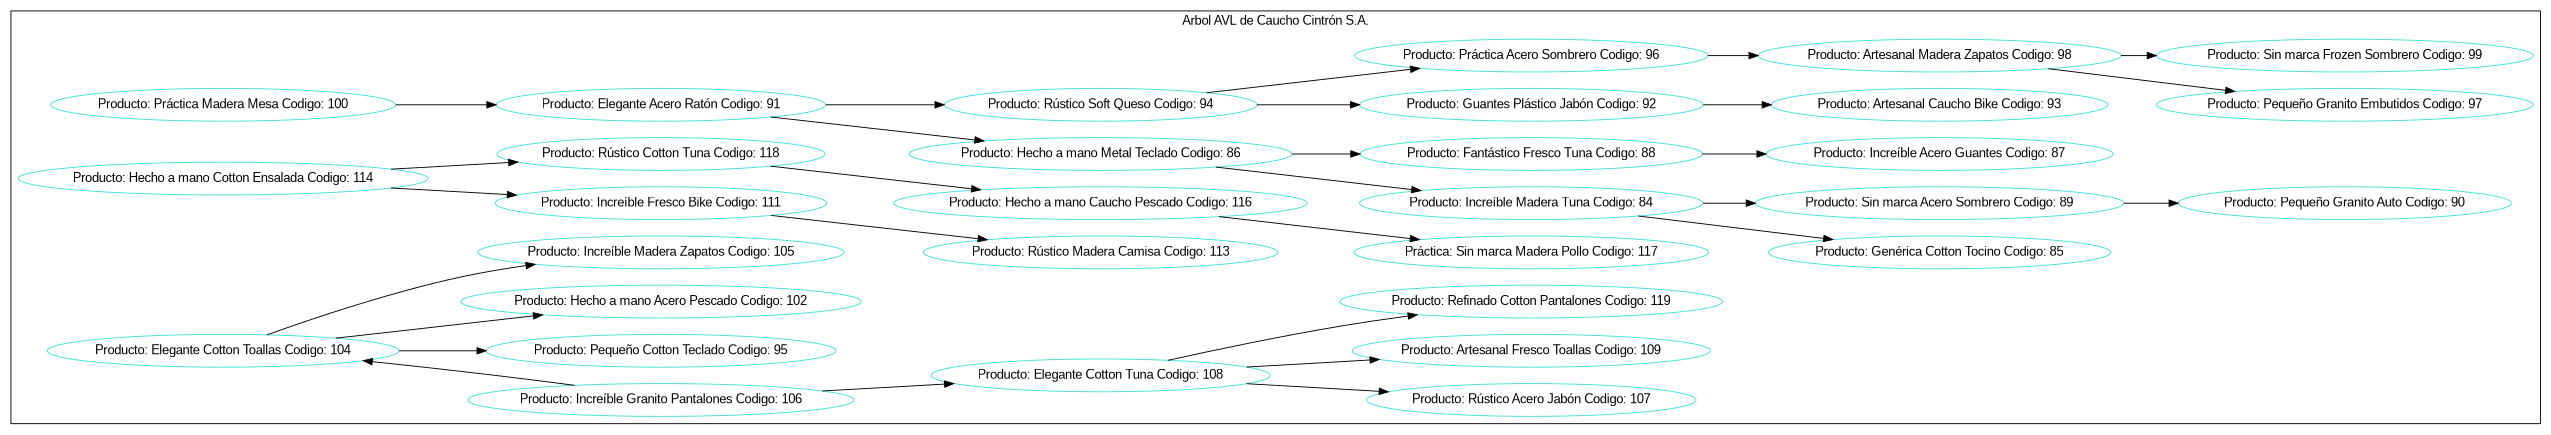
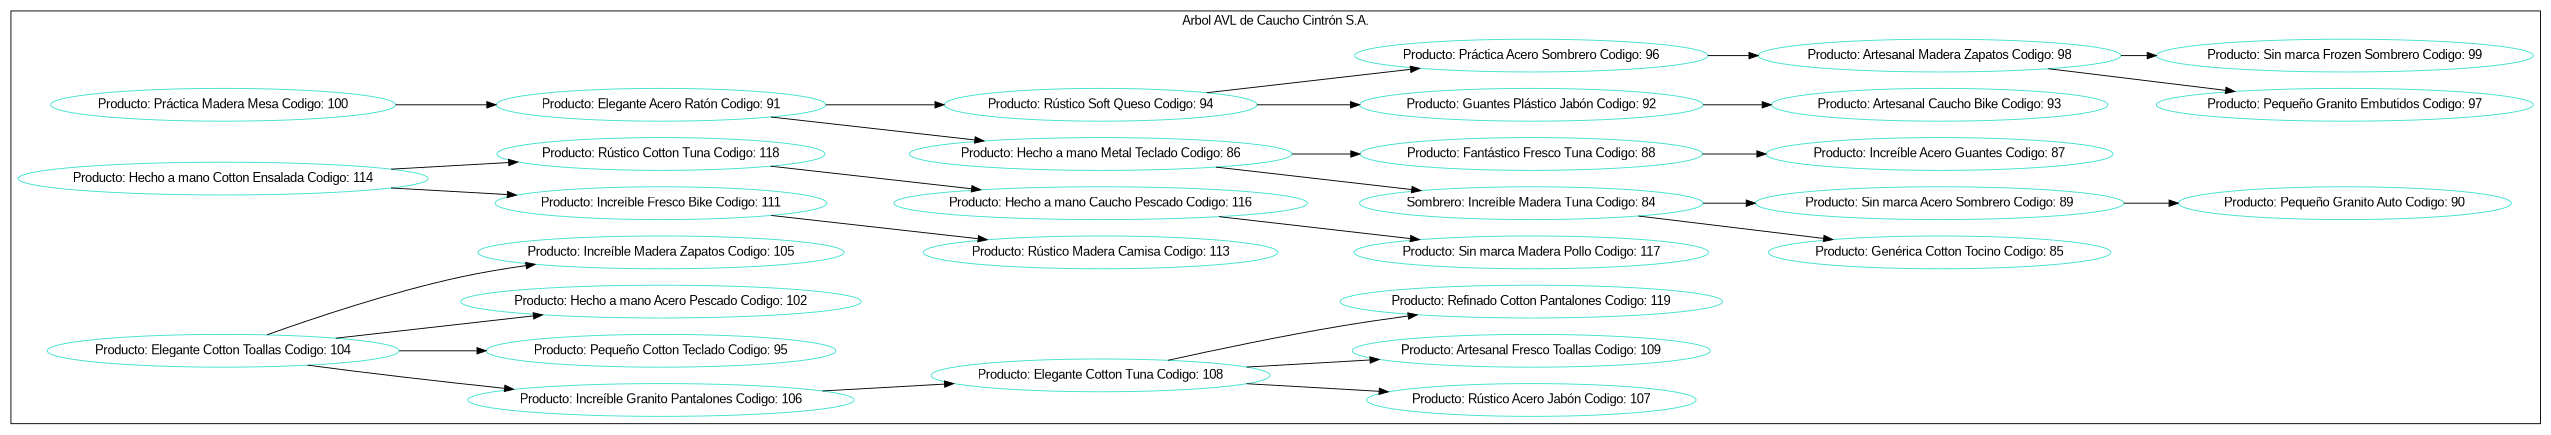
(1531, 203) -> (1531, 203)
(1531, 252) -> (1531, 252)
(474, 373) -> (406, 377)
